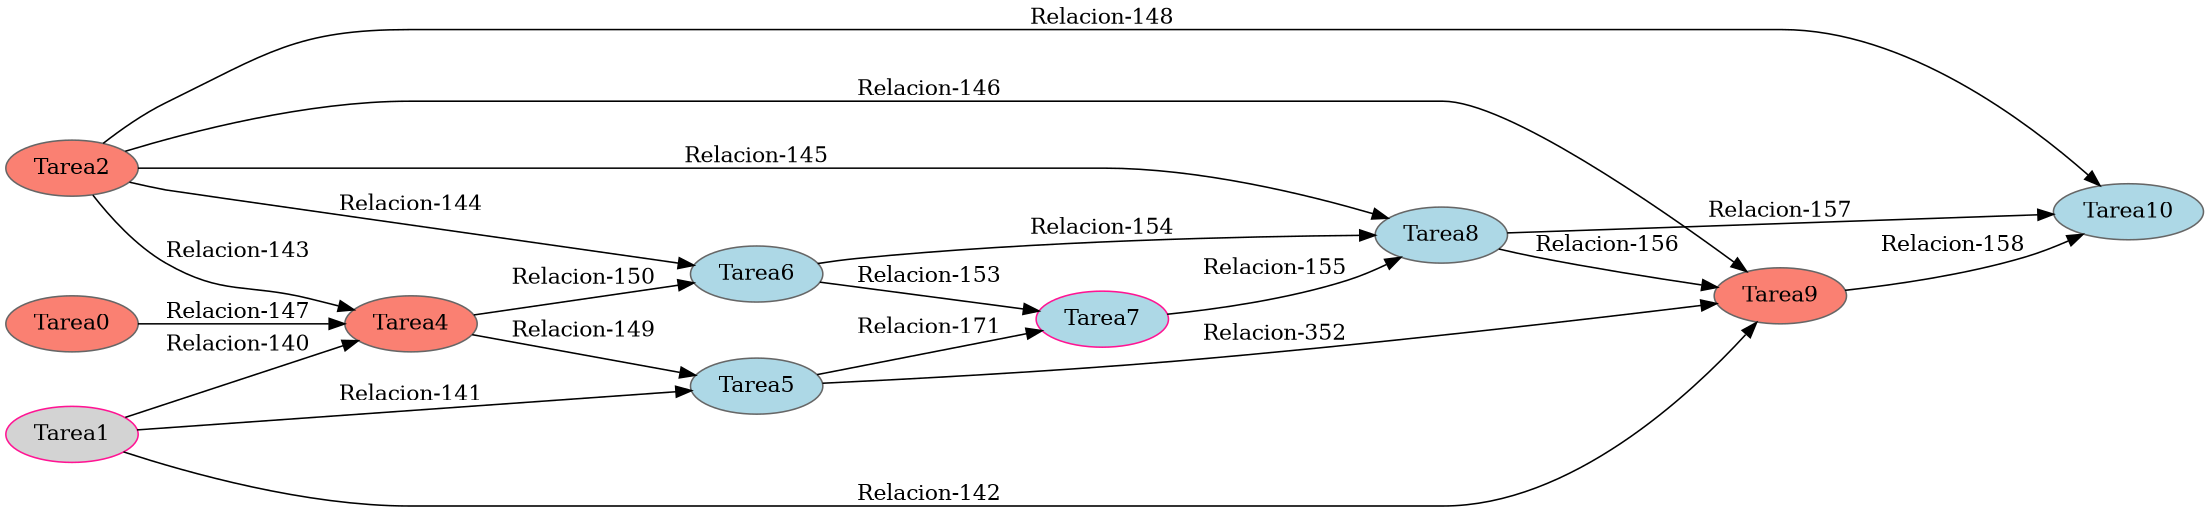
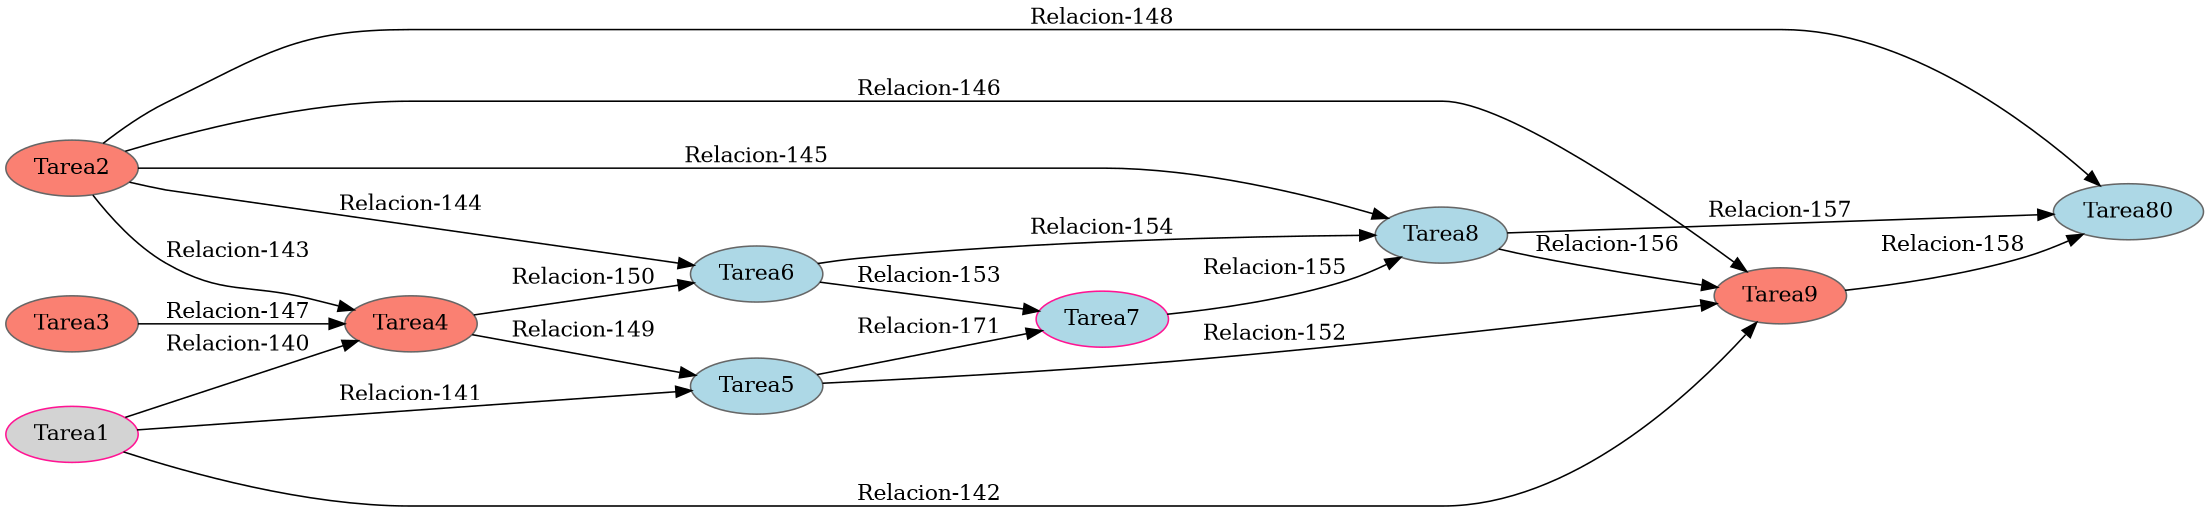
(2128, 212) -> (2128, 212)
(72, 324) -> (72, 324)
(1275, 334) -> (1275, 334)
